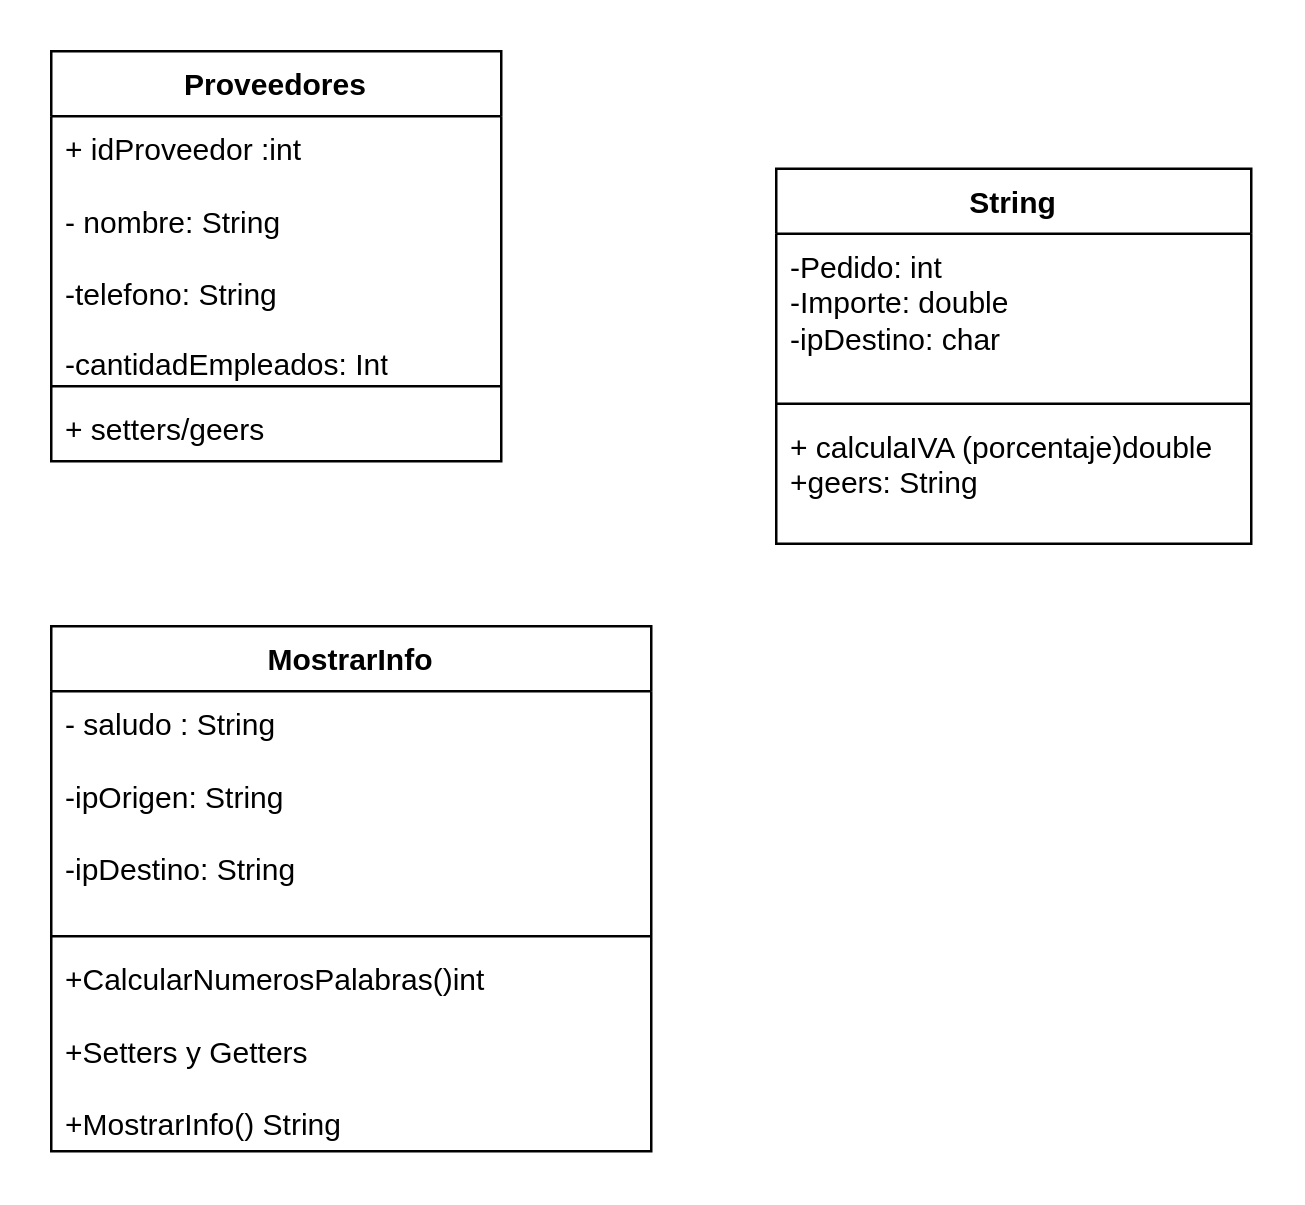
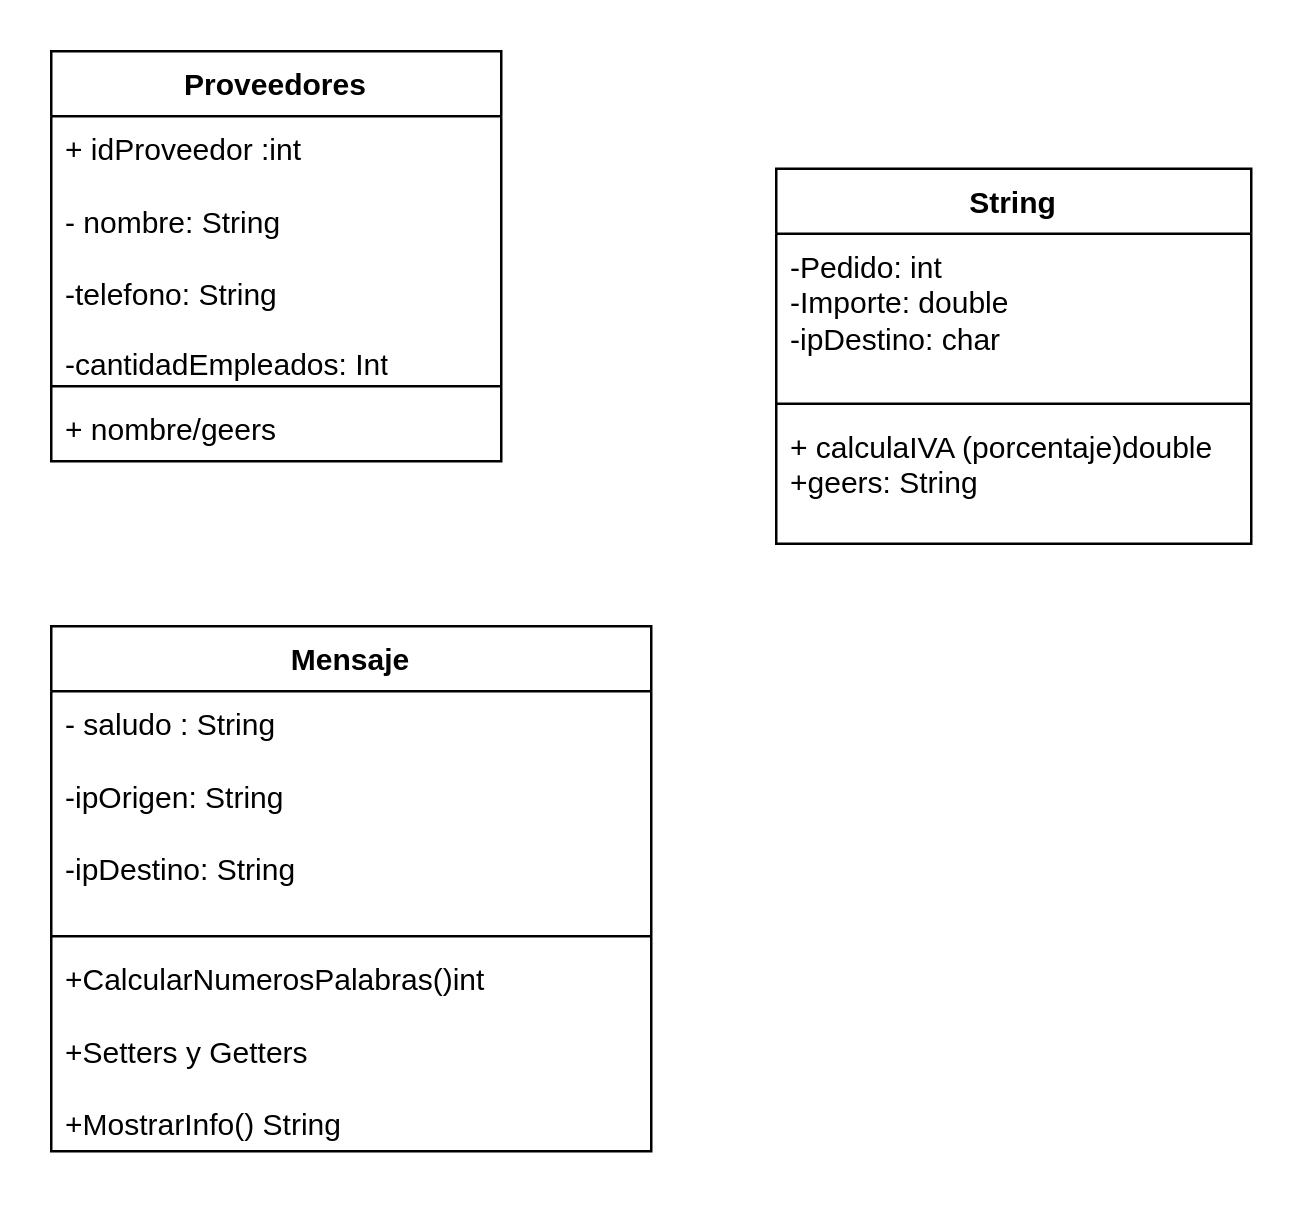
(188, 432) -> (180, 432)
(351, 662) -> (351, 662)
